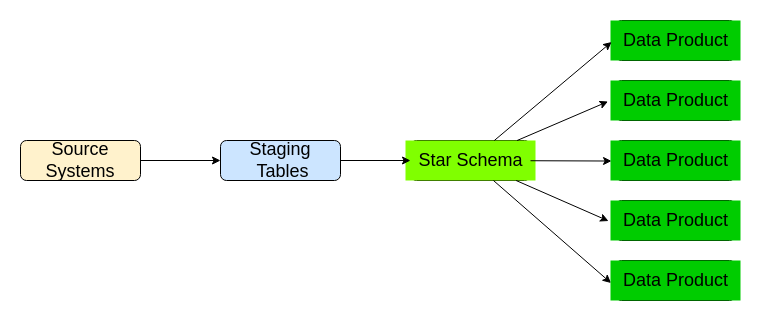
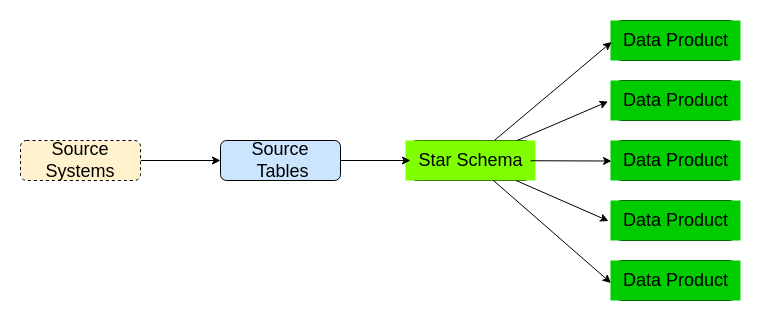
(81, 161) -> (81, 161)
(281, 161) -> (281, 161)
